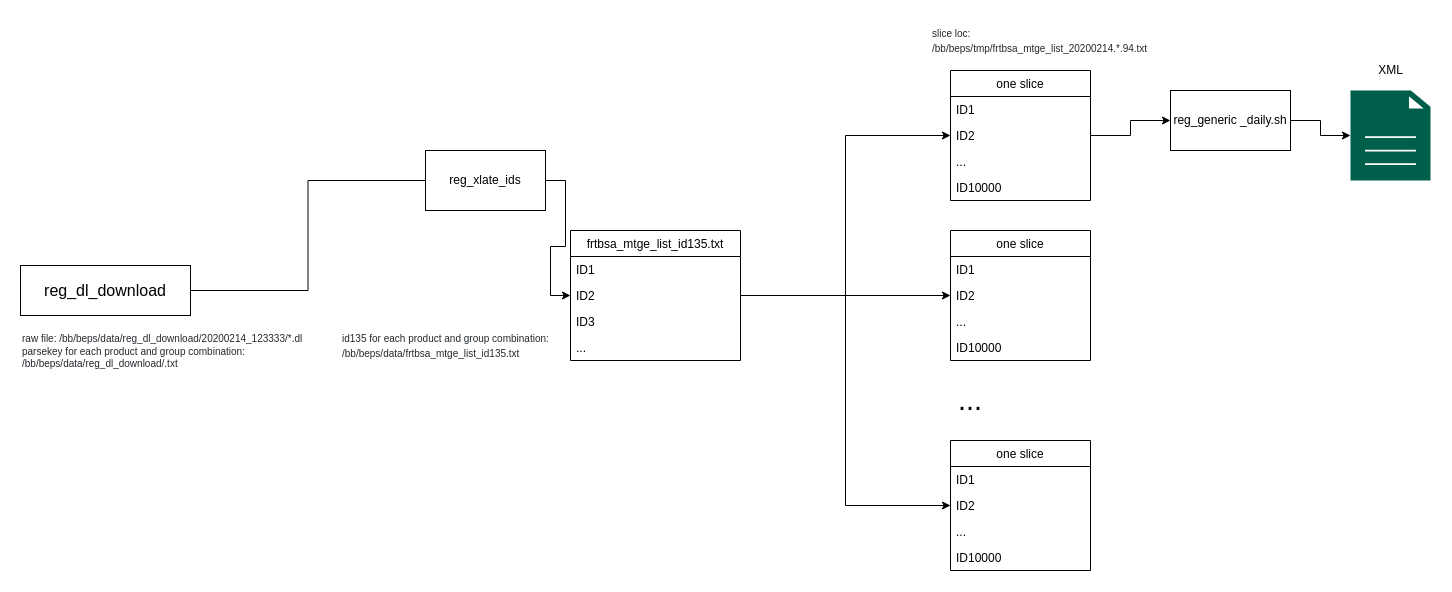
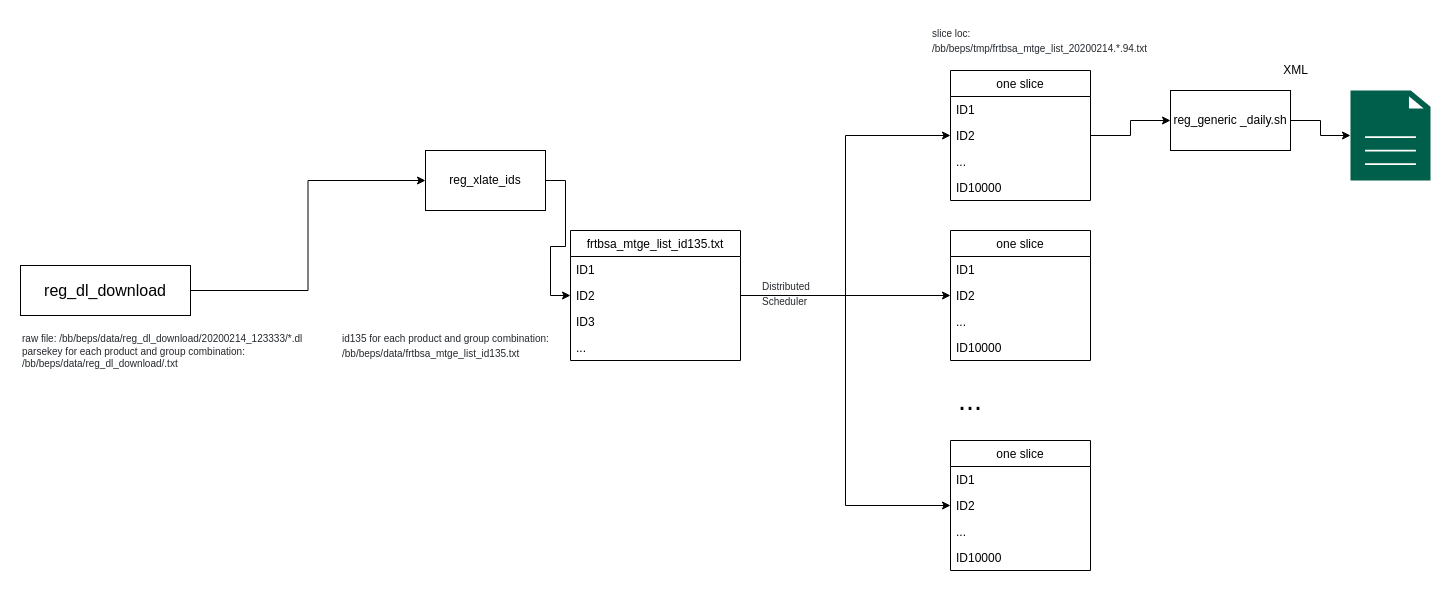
(1391, 71) -> (1296, 71)
(420, 181) -> (417, 181)
none -> (786, 293)
